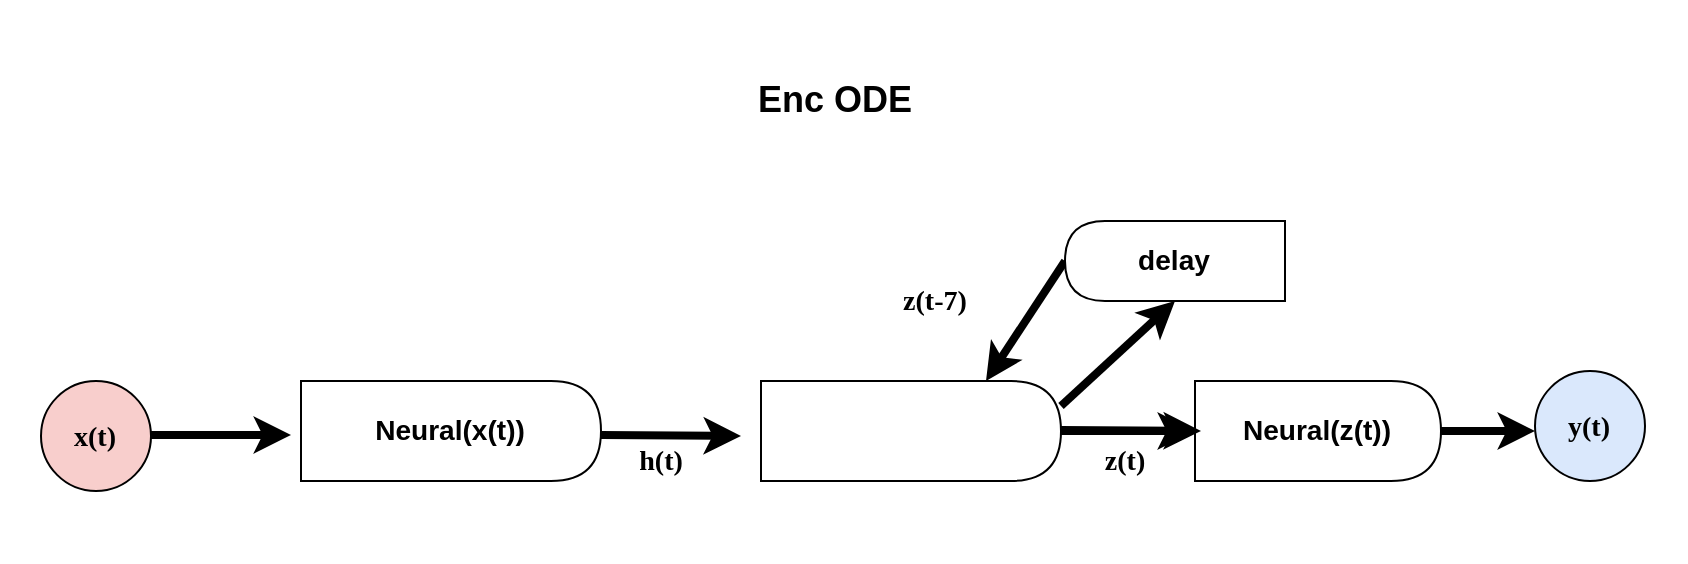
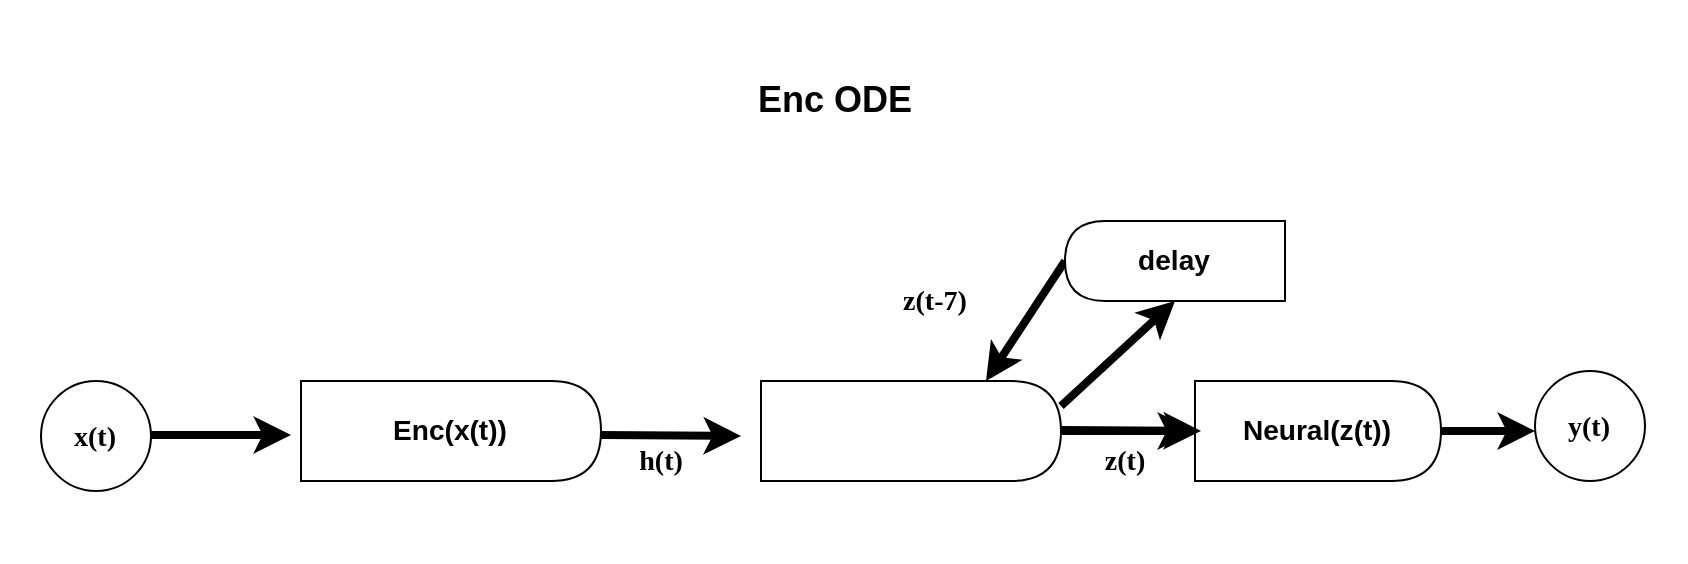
(1590, 426) -> (1590, 426)
(451, 431) -> (451, 431)
(96, 436) -> (96, 436)
